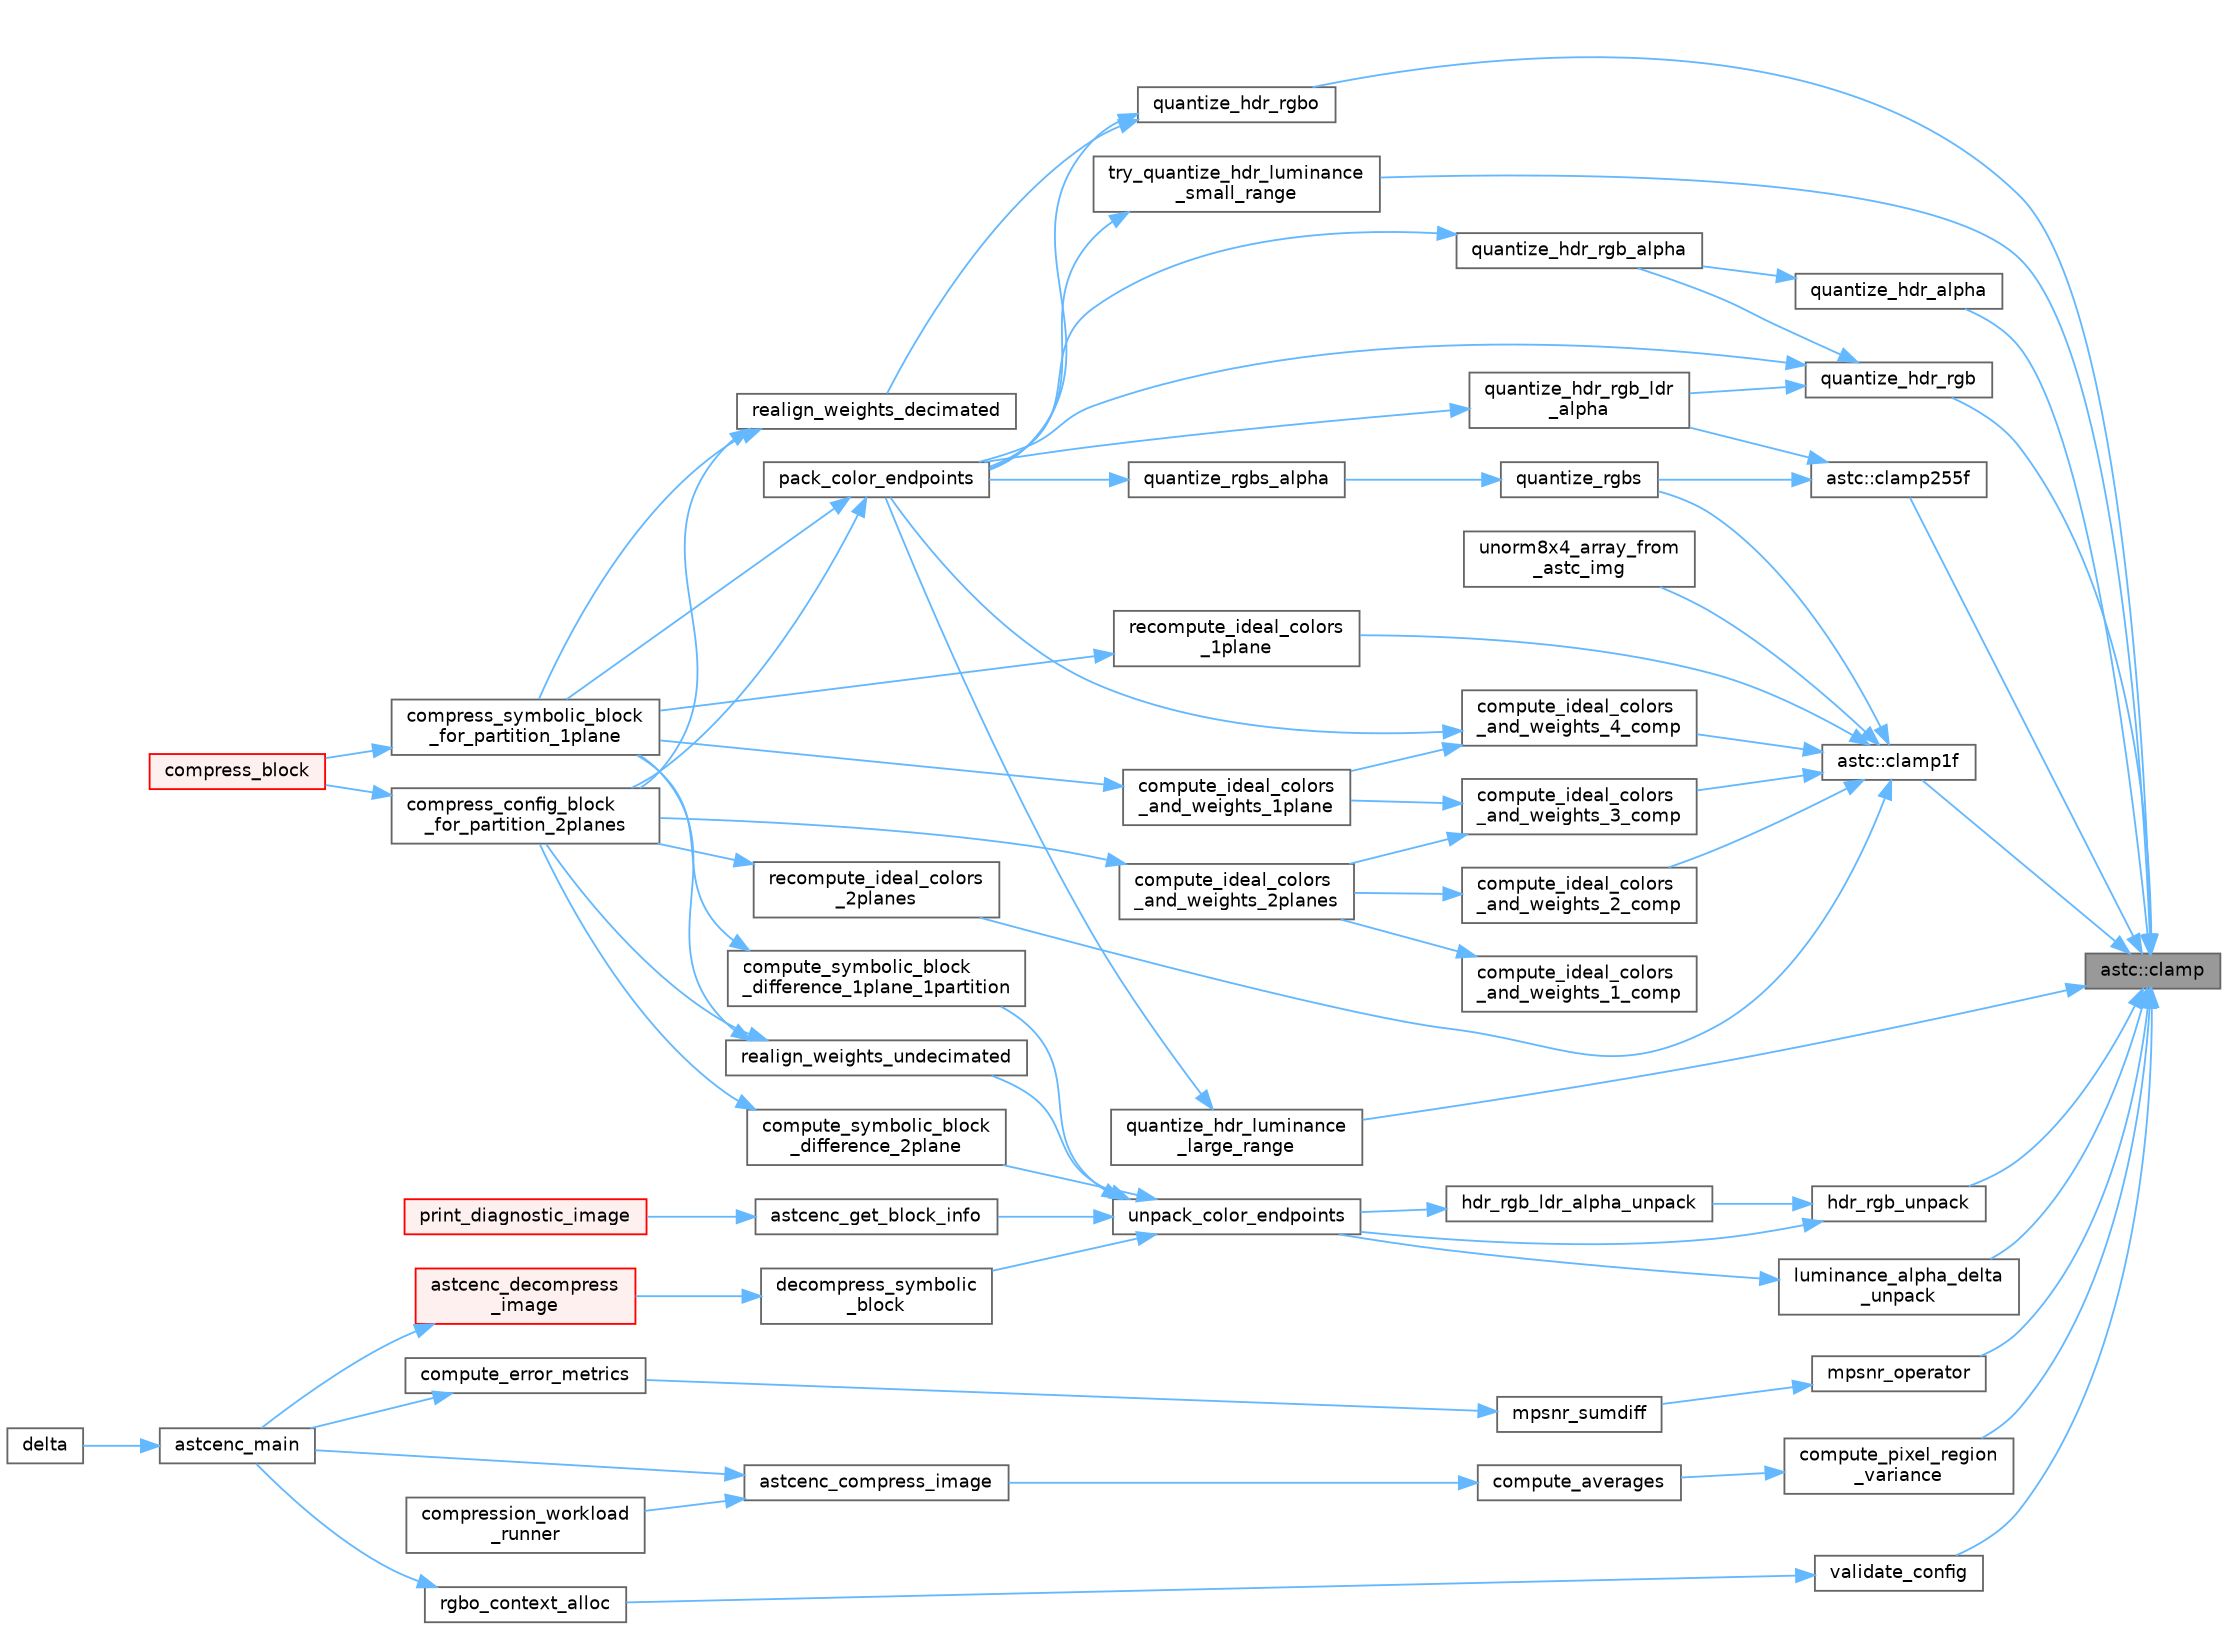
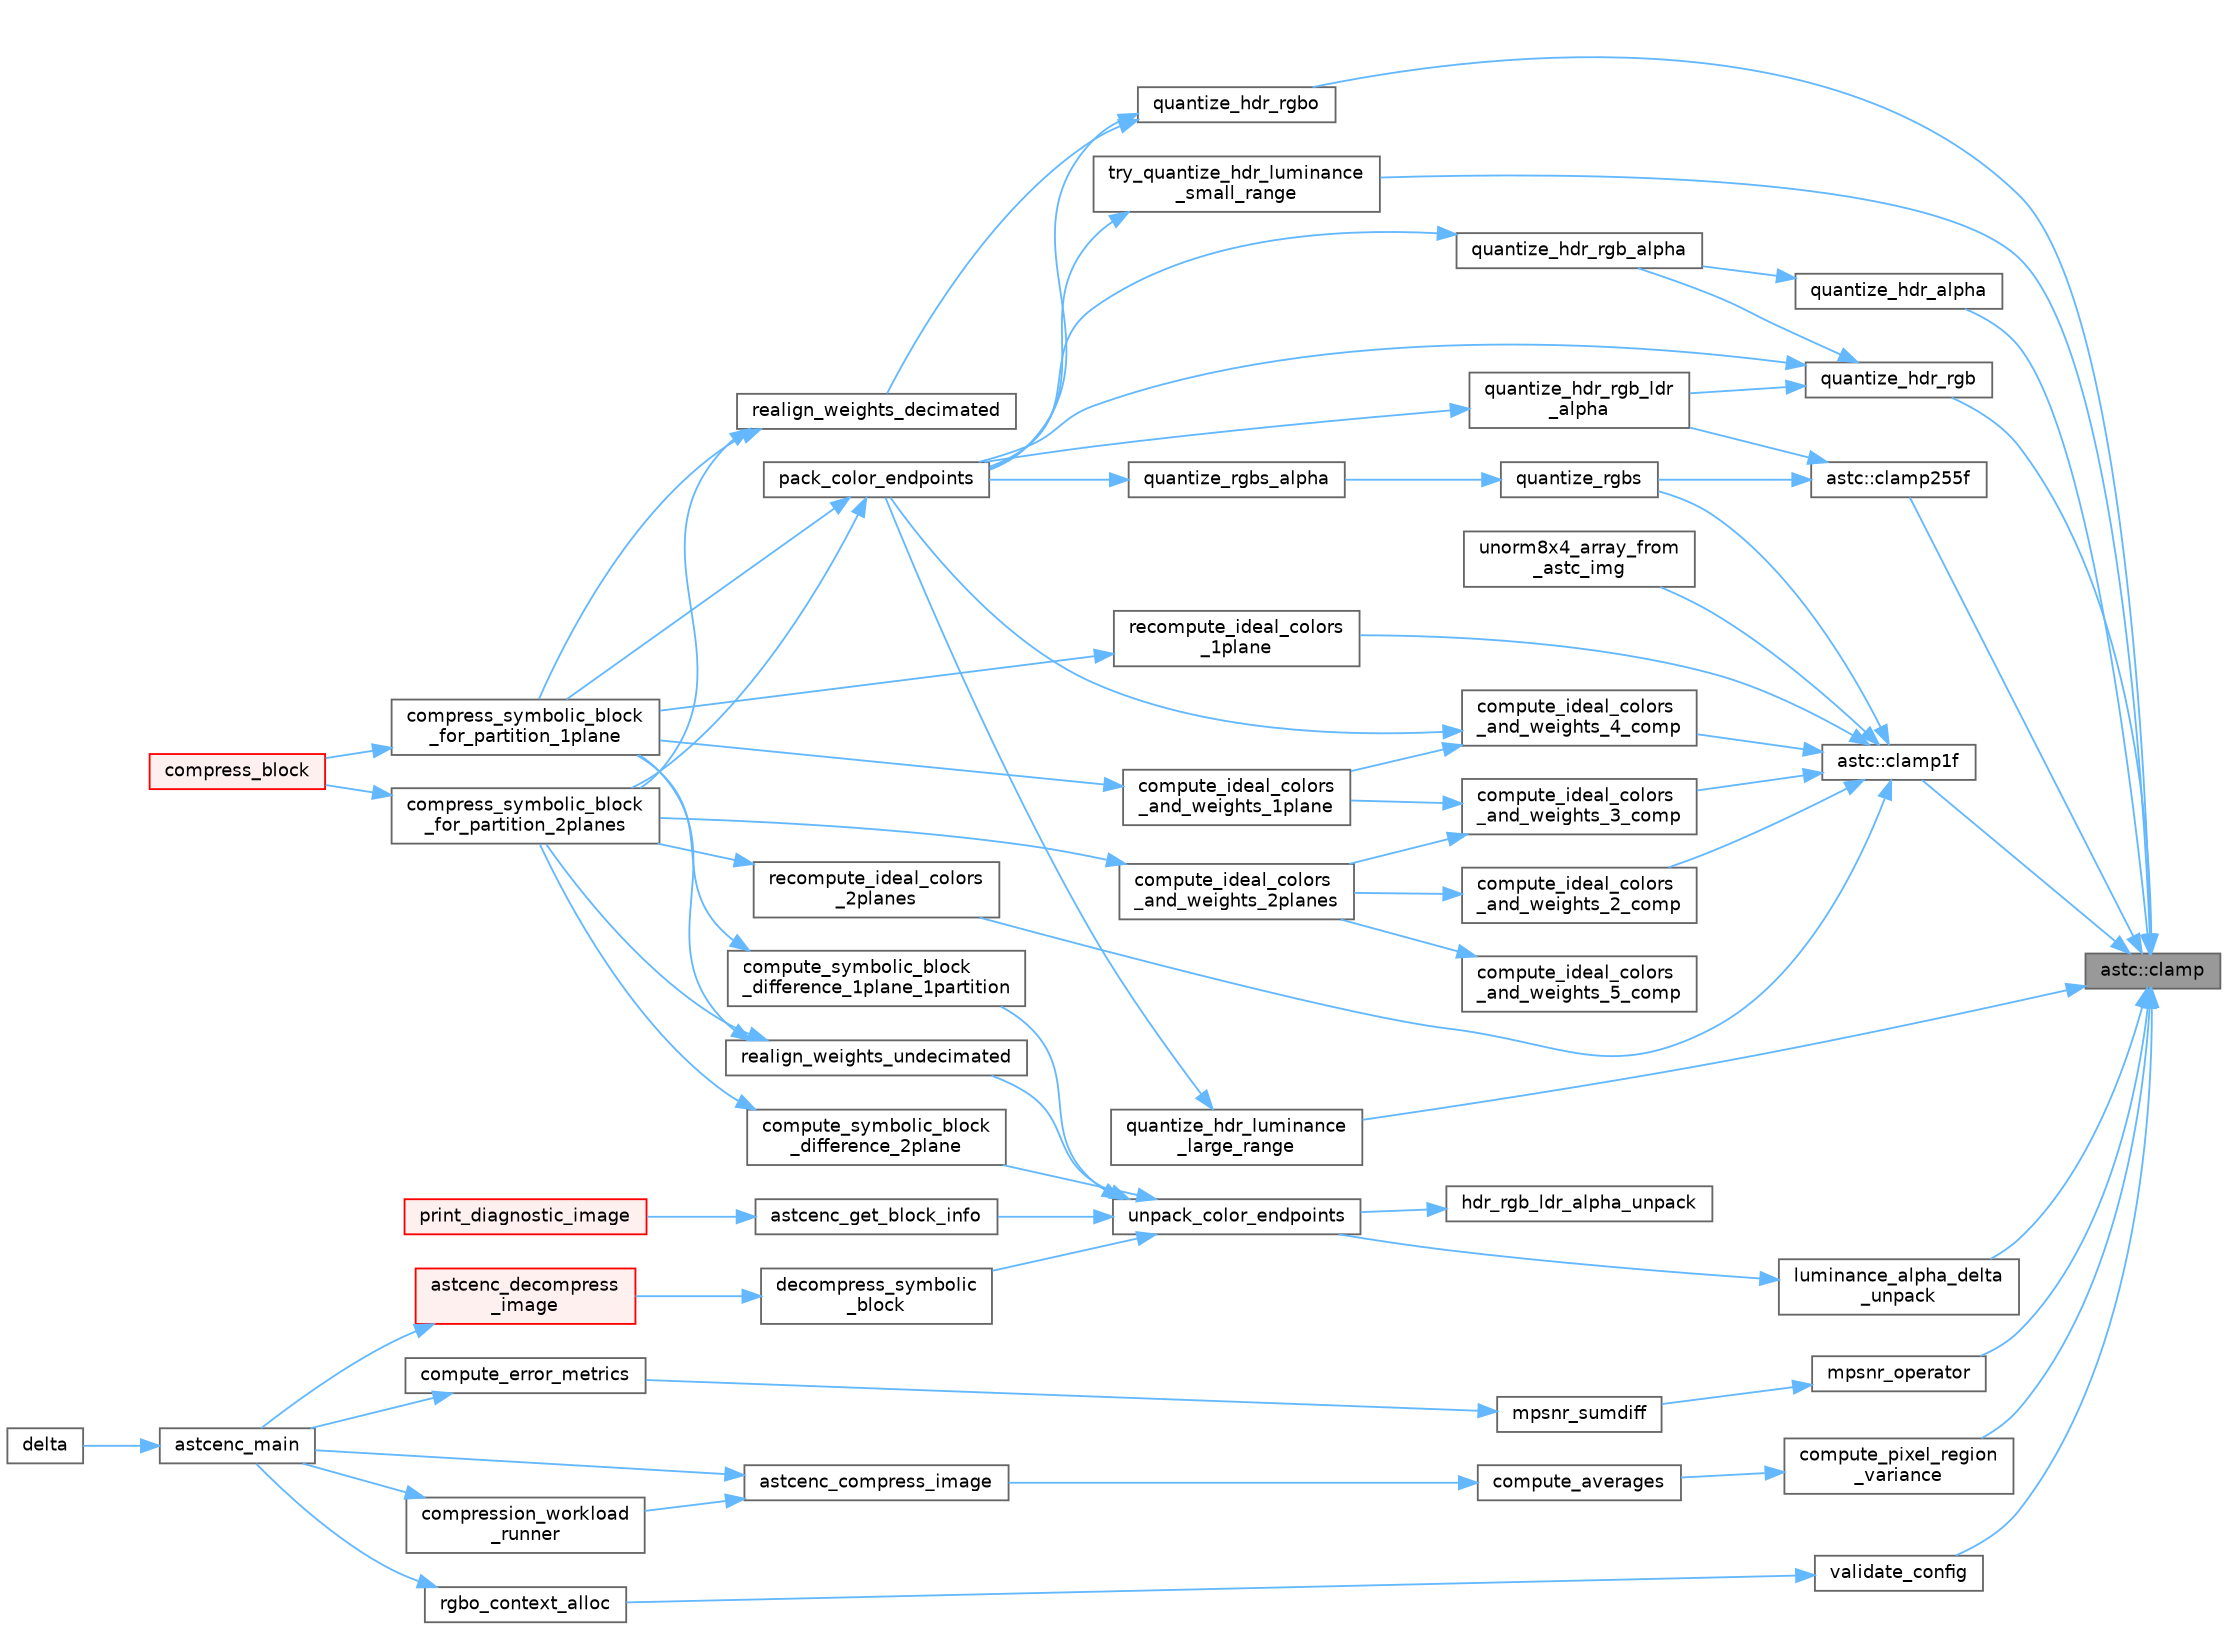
(526, 816) -> (526, 816)
(1579, 984) -> (1579, 984)
(1899, 1204) -> none
none -> (354, 1478)
